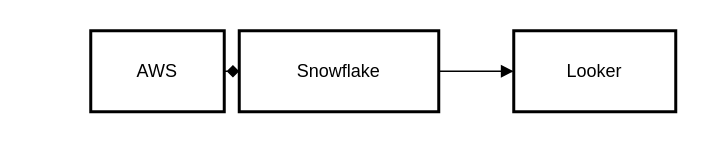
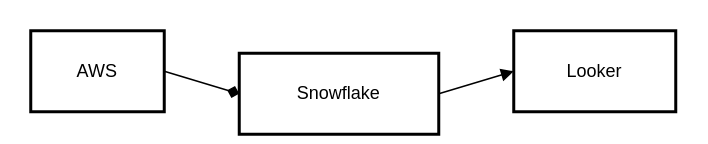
(158, 71) -> (98, 71)
(339, 71) -> (339, 94)
